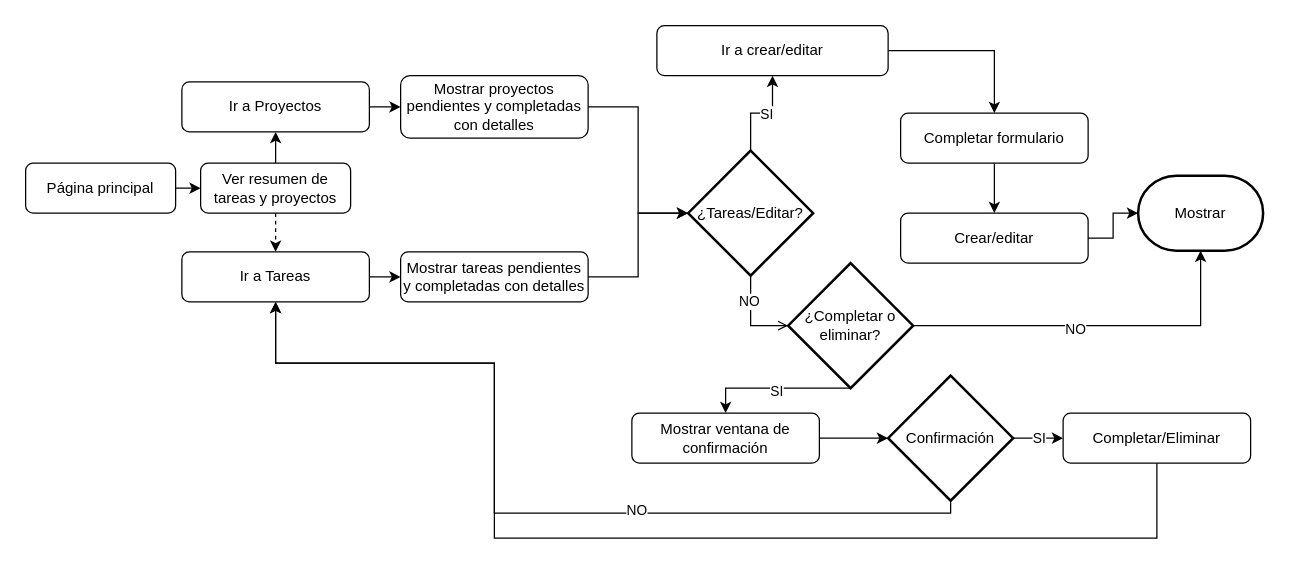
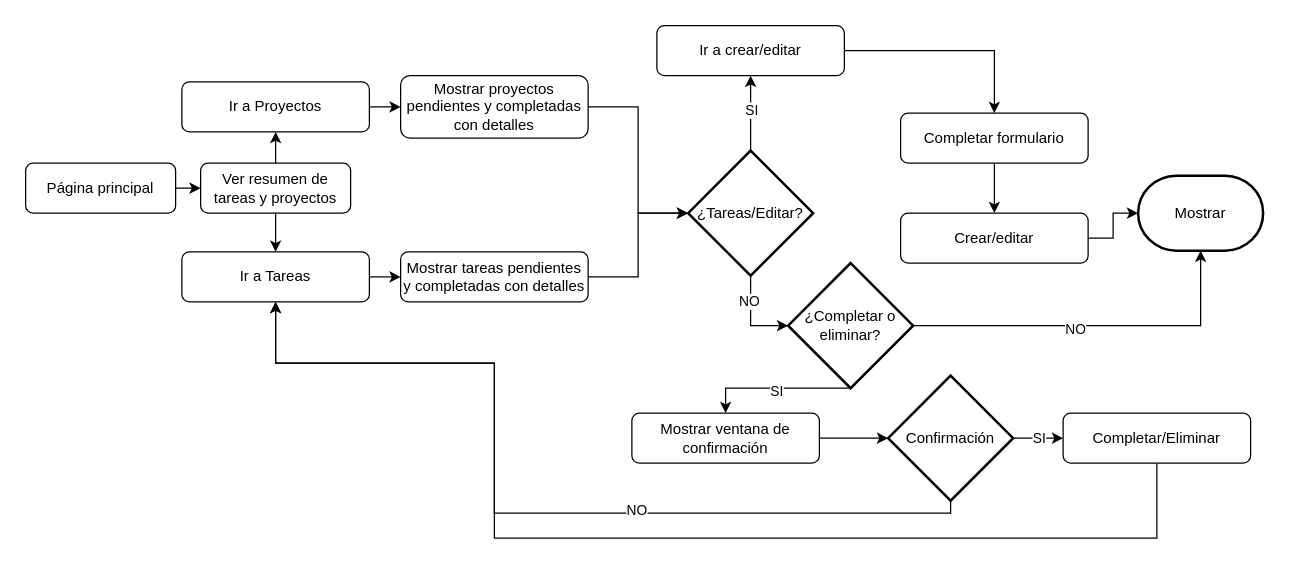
(773, 51) -> (751, 51)
(276, 230) -> (276, 230)
(780, 326) -> (778, 326)
